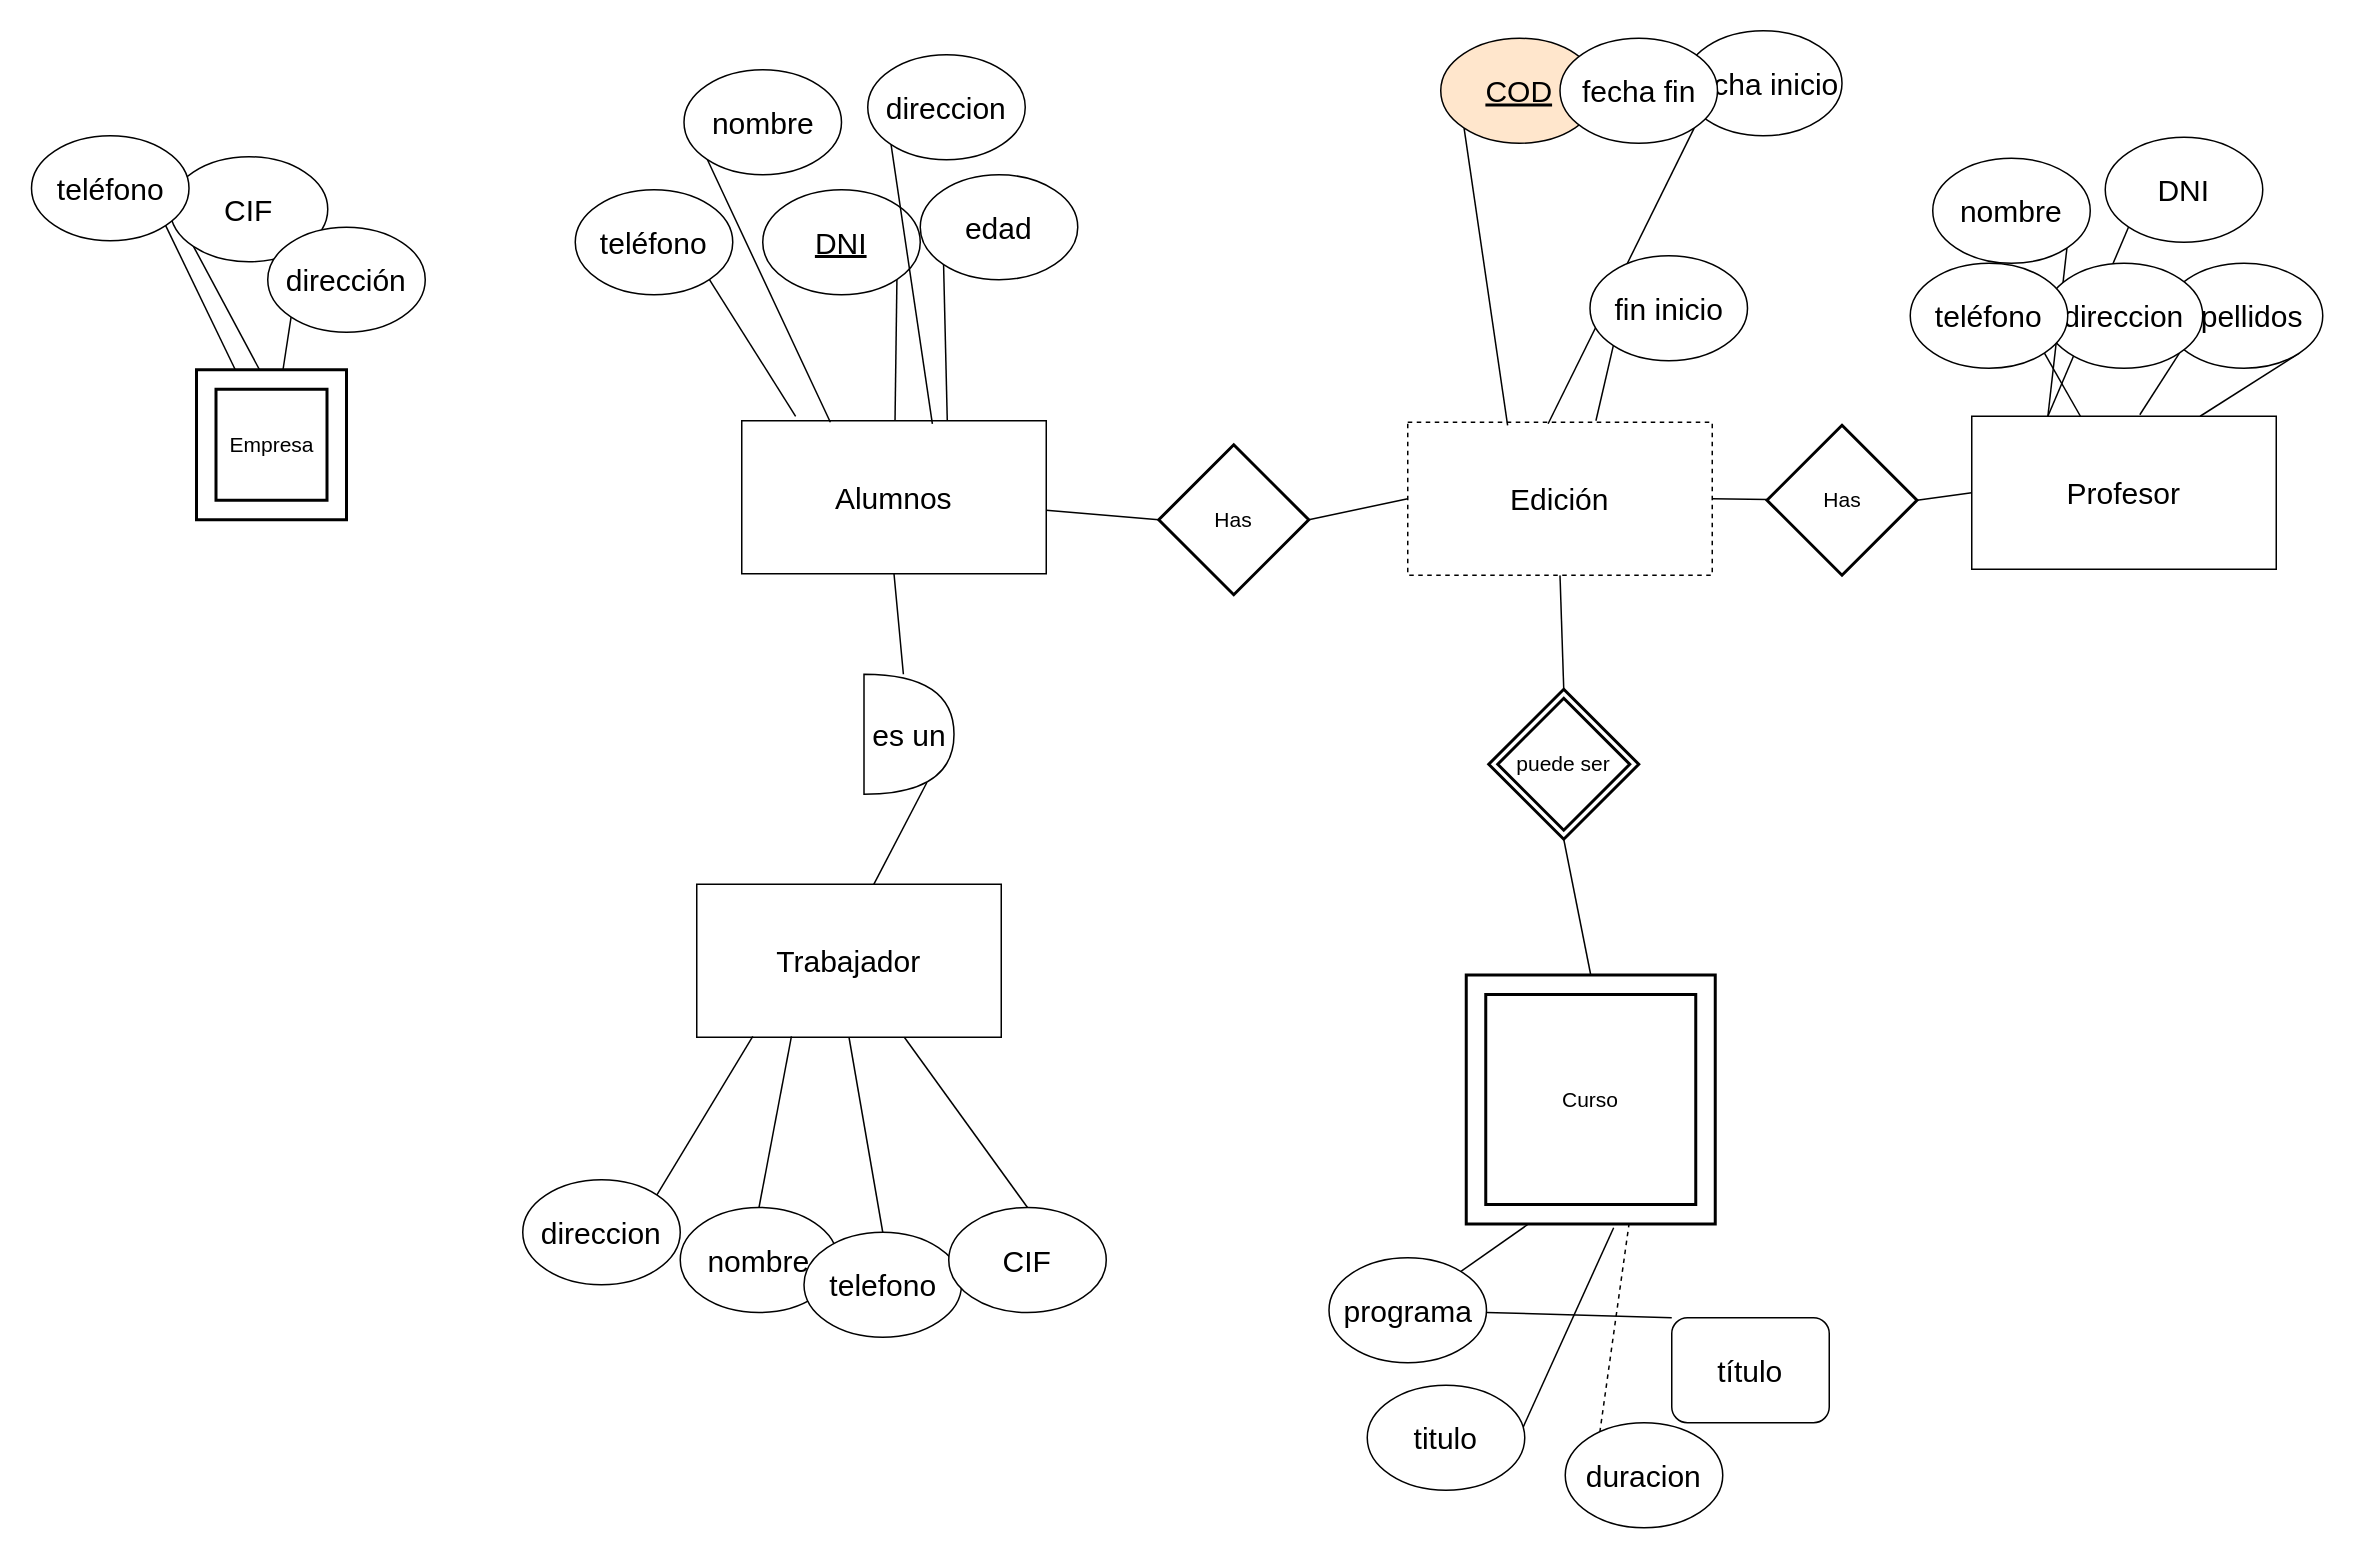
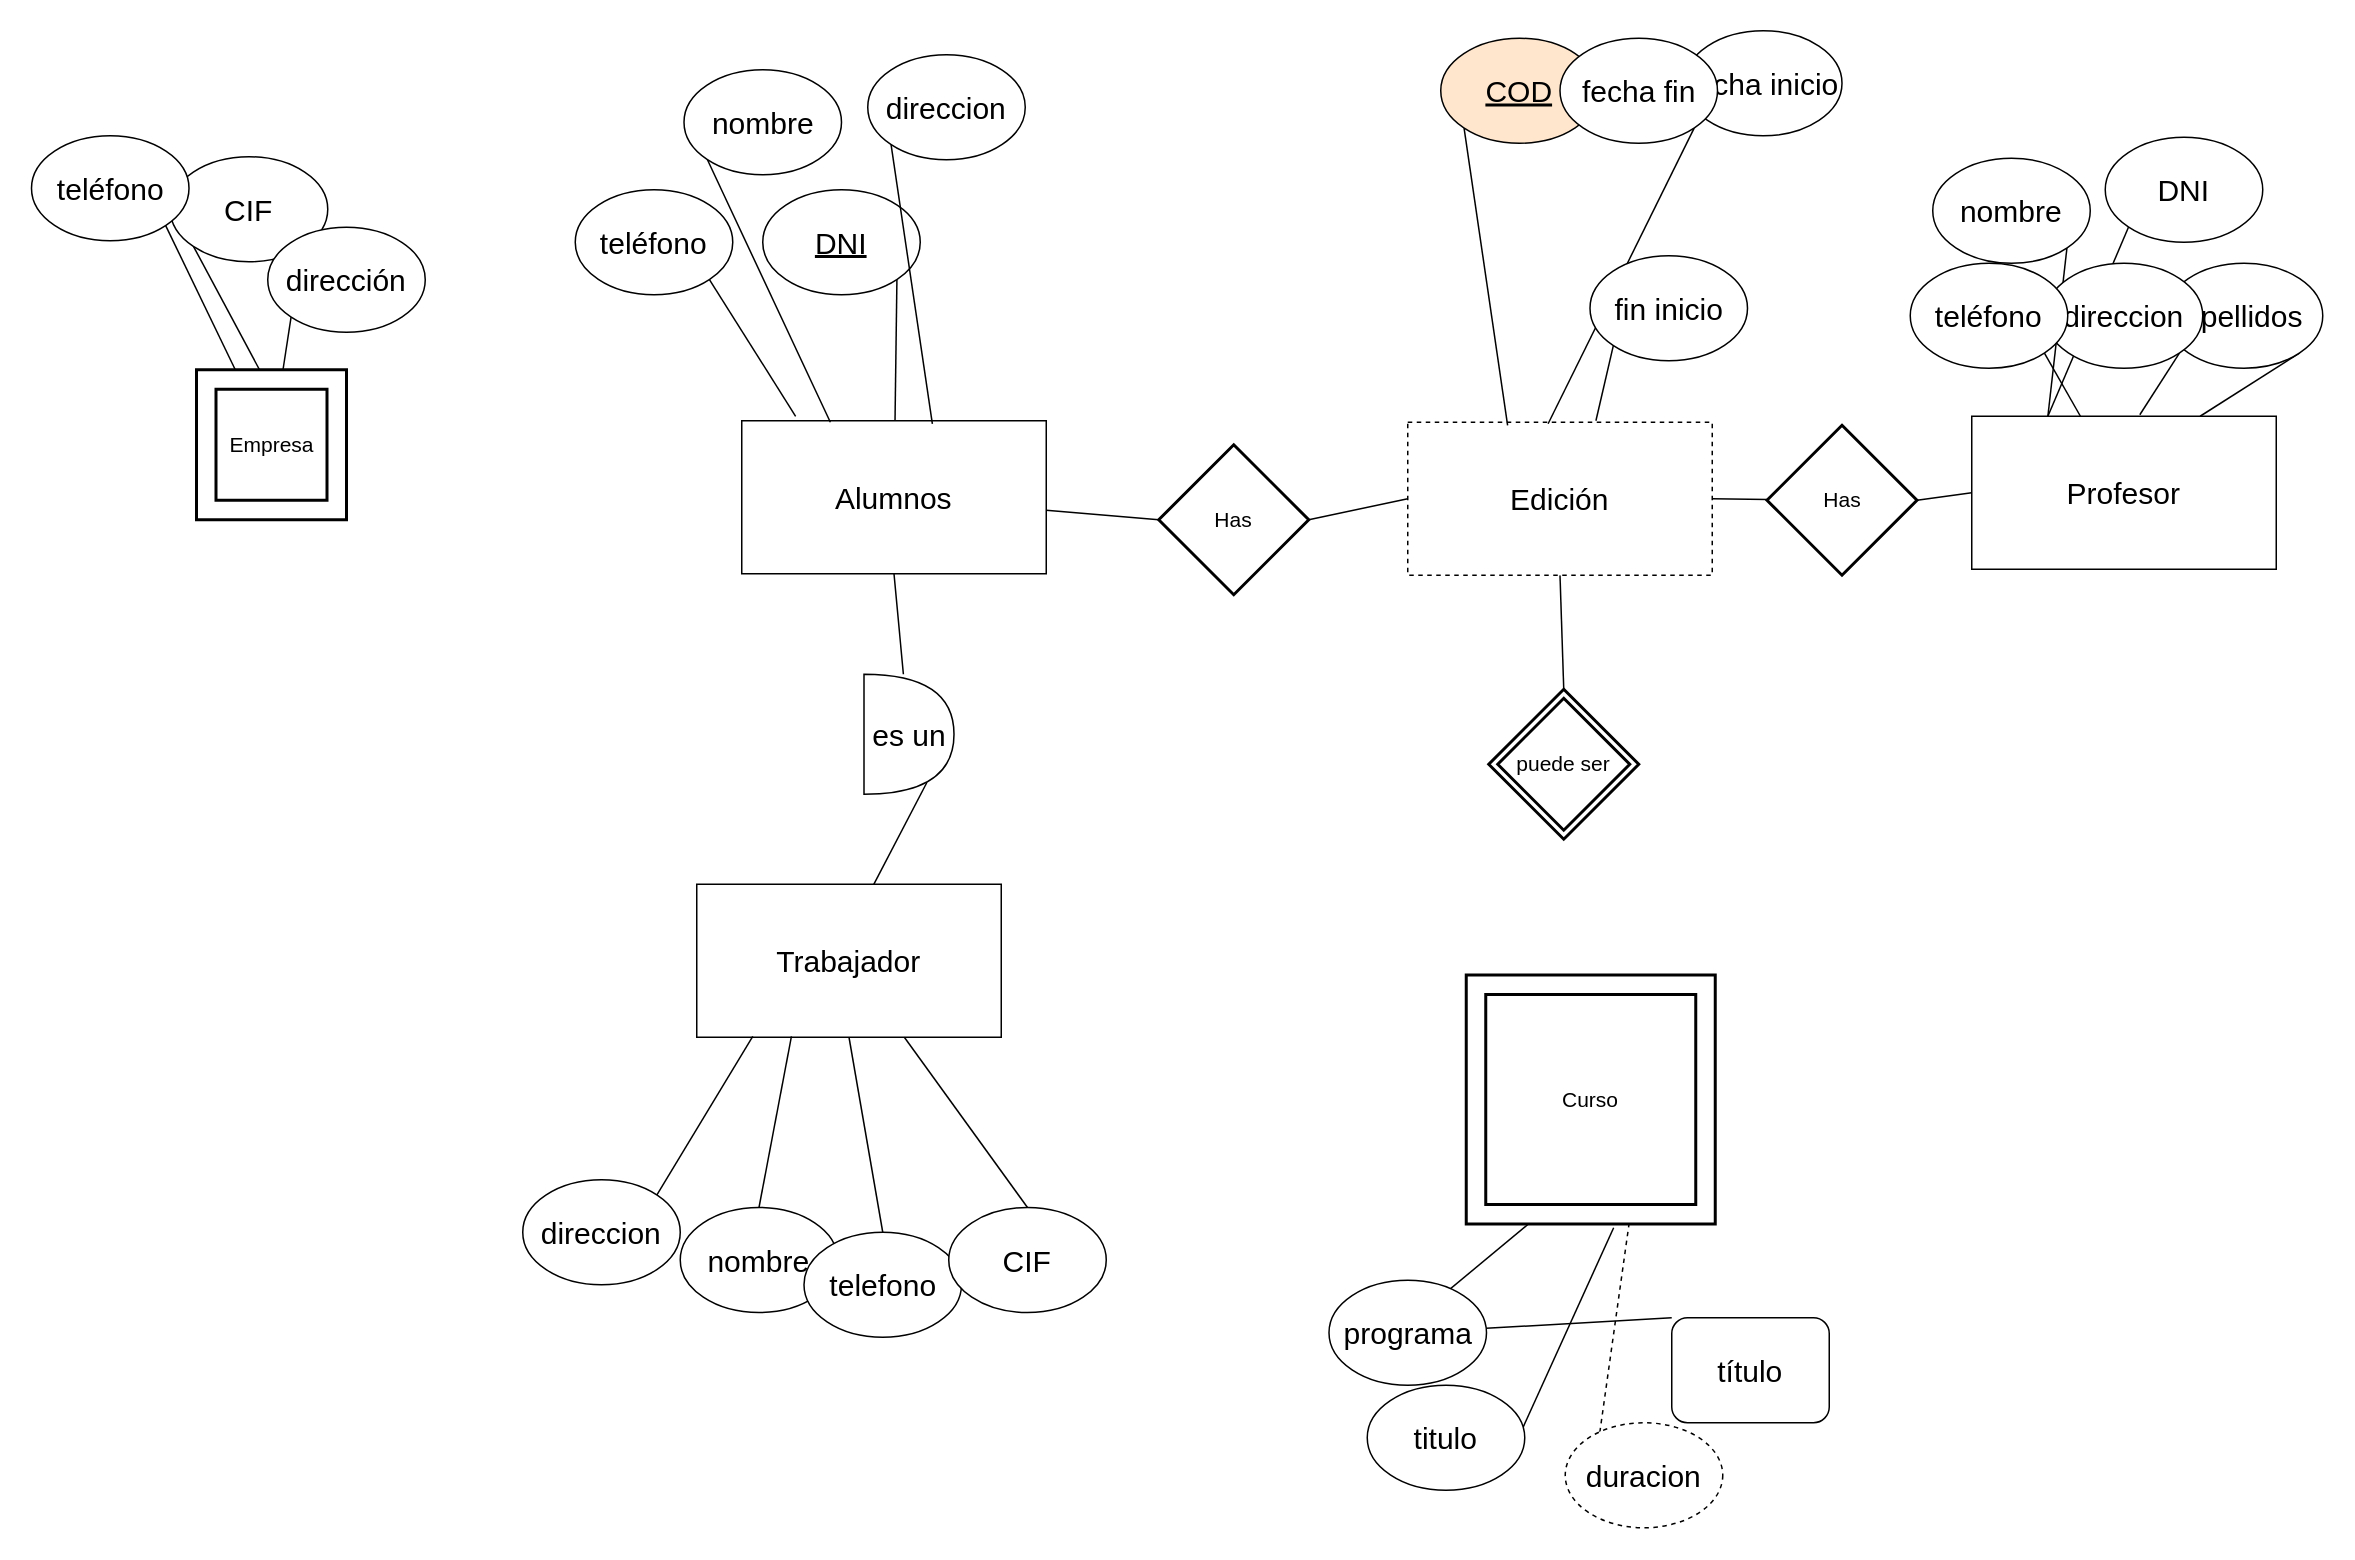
(999, 227) -> none
(945, 343) -> none
(1577, 906) -> none
(1408, 1310) -> (1408, 1333)
(1644, 1475) -> (1644, 1475)
